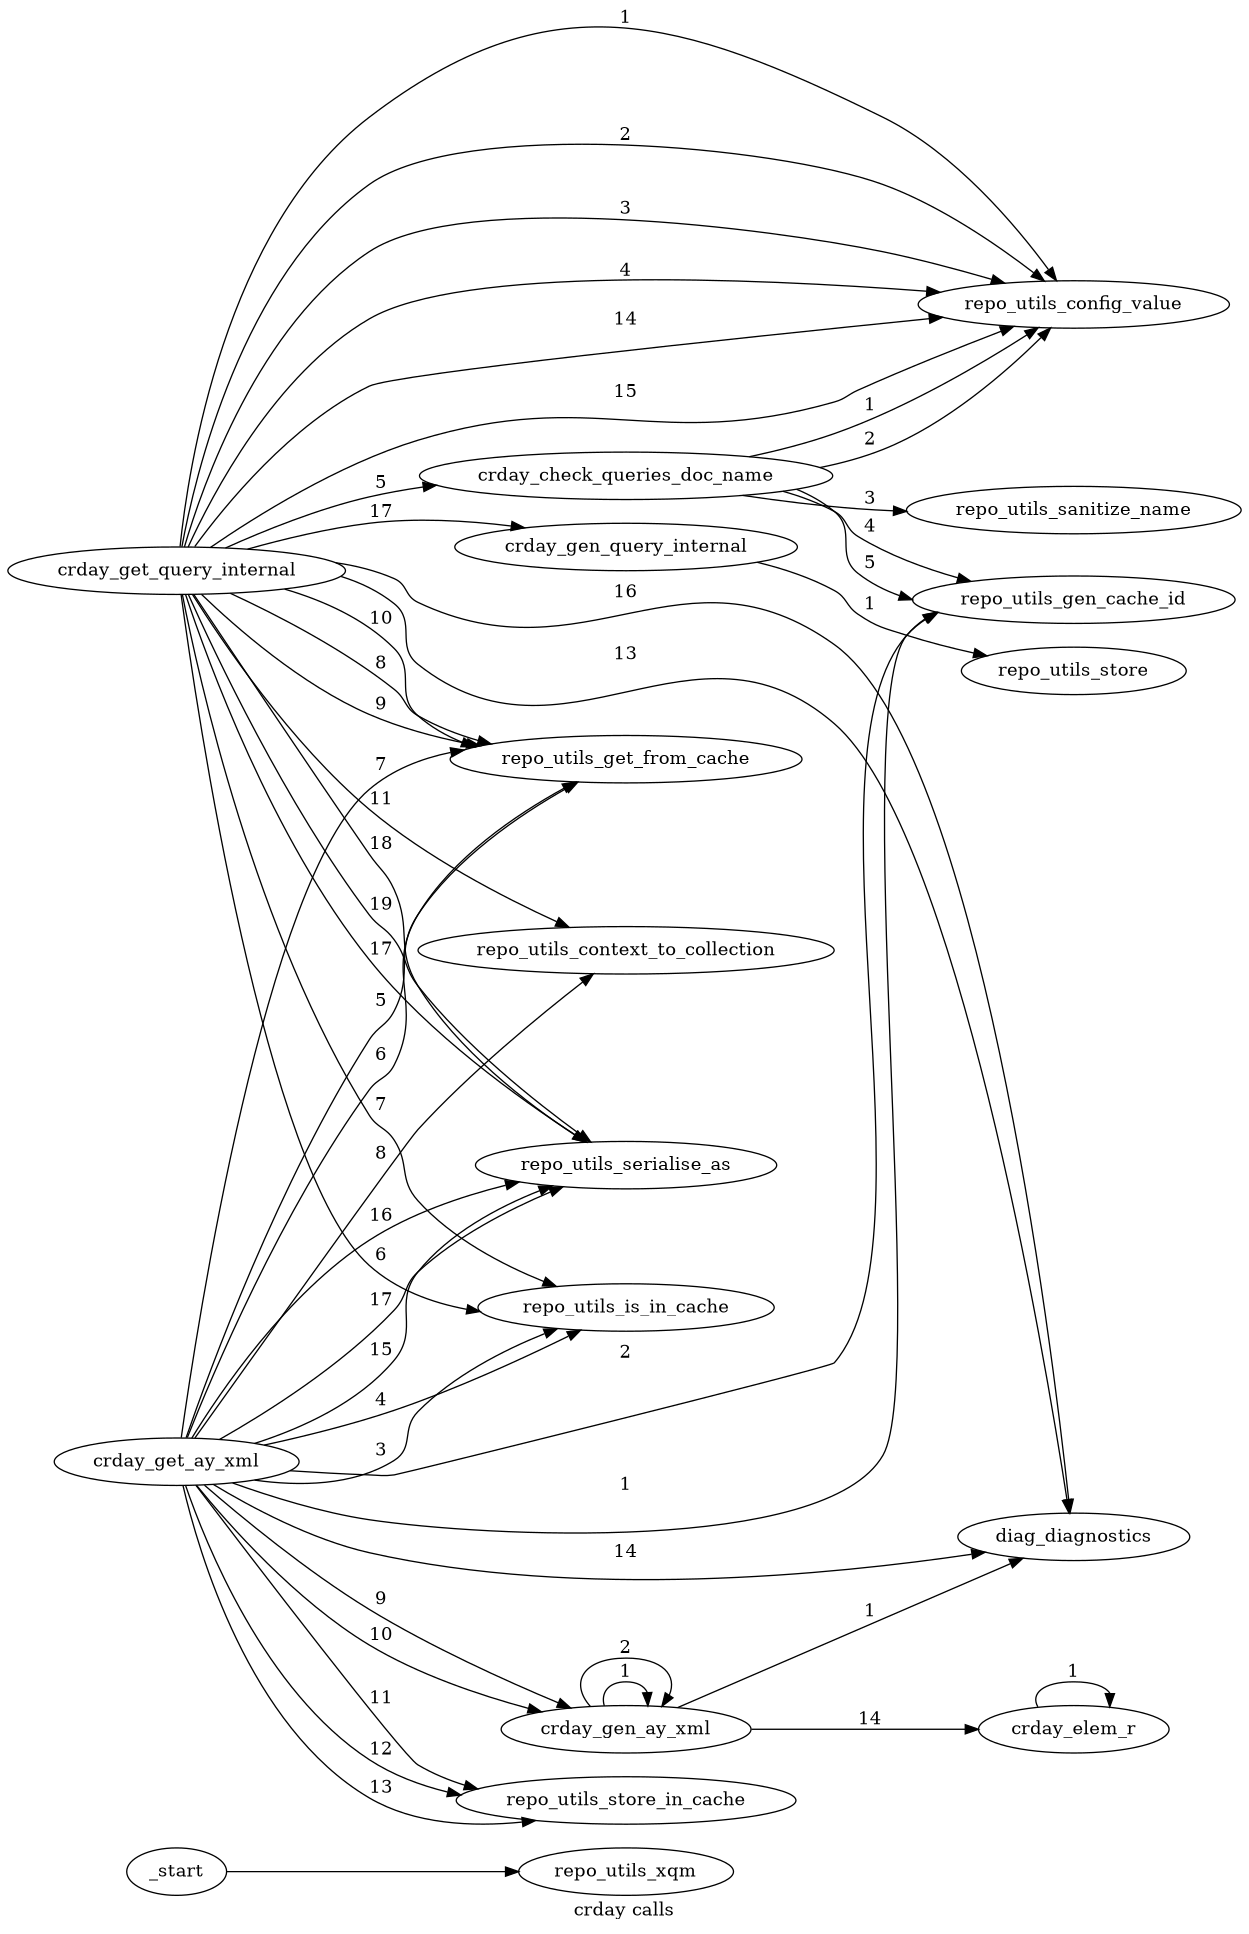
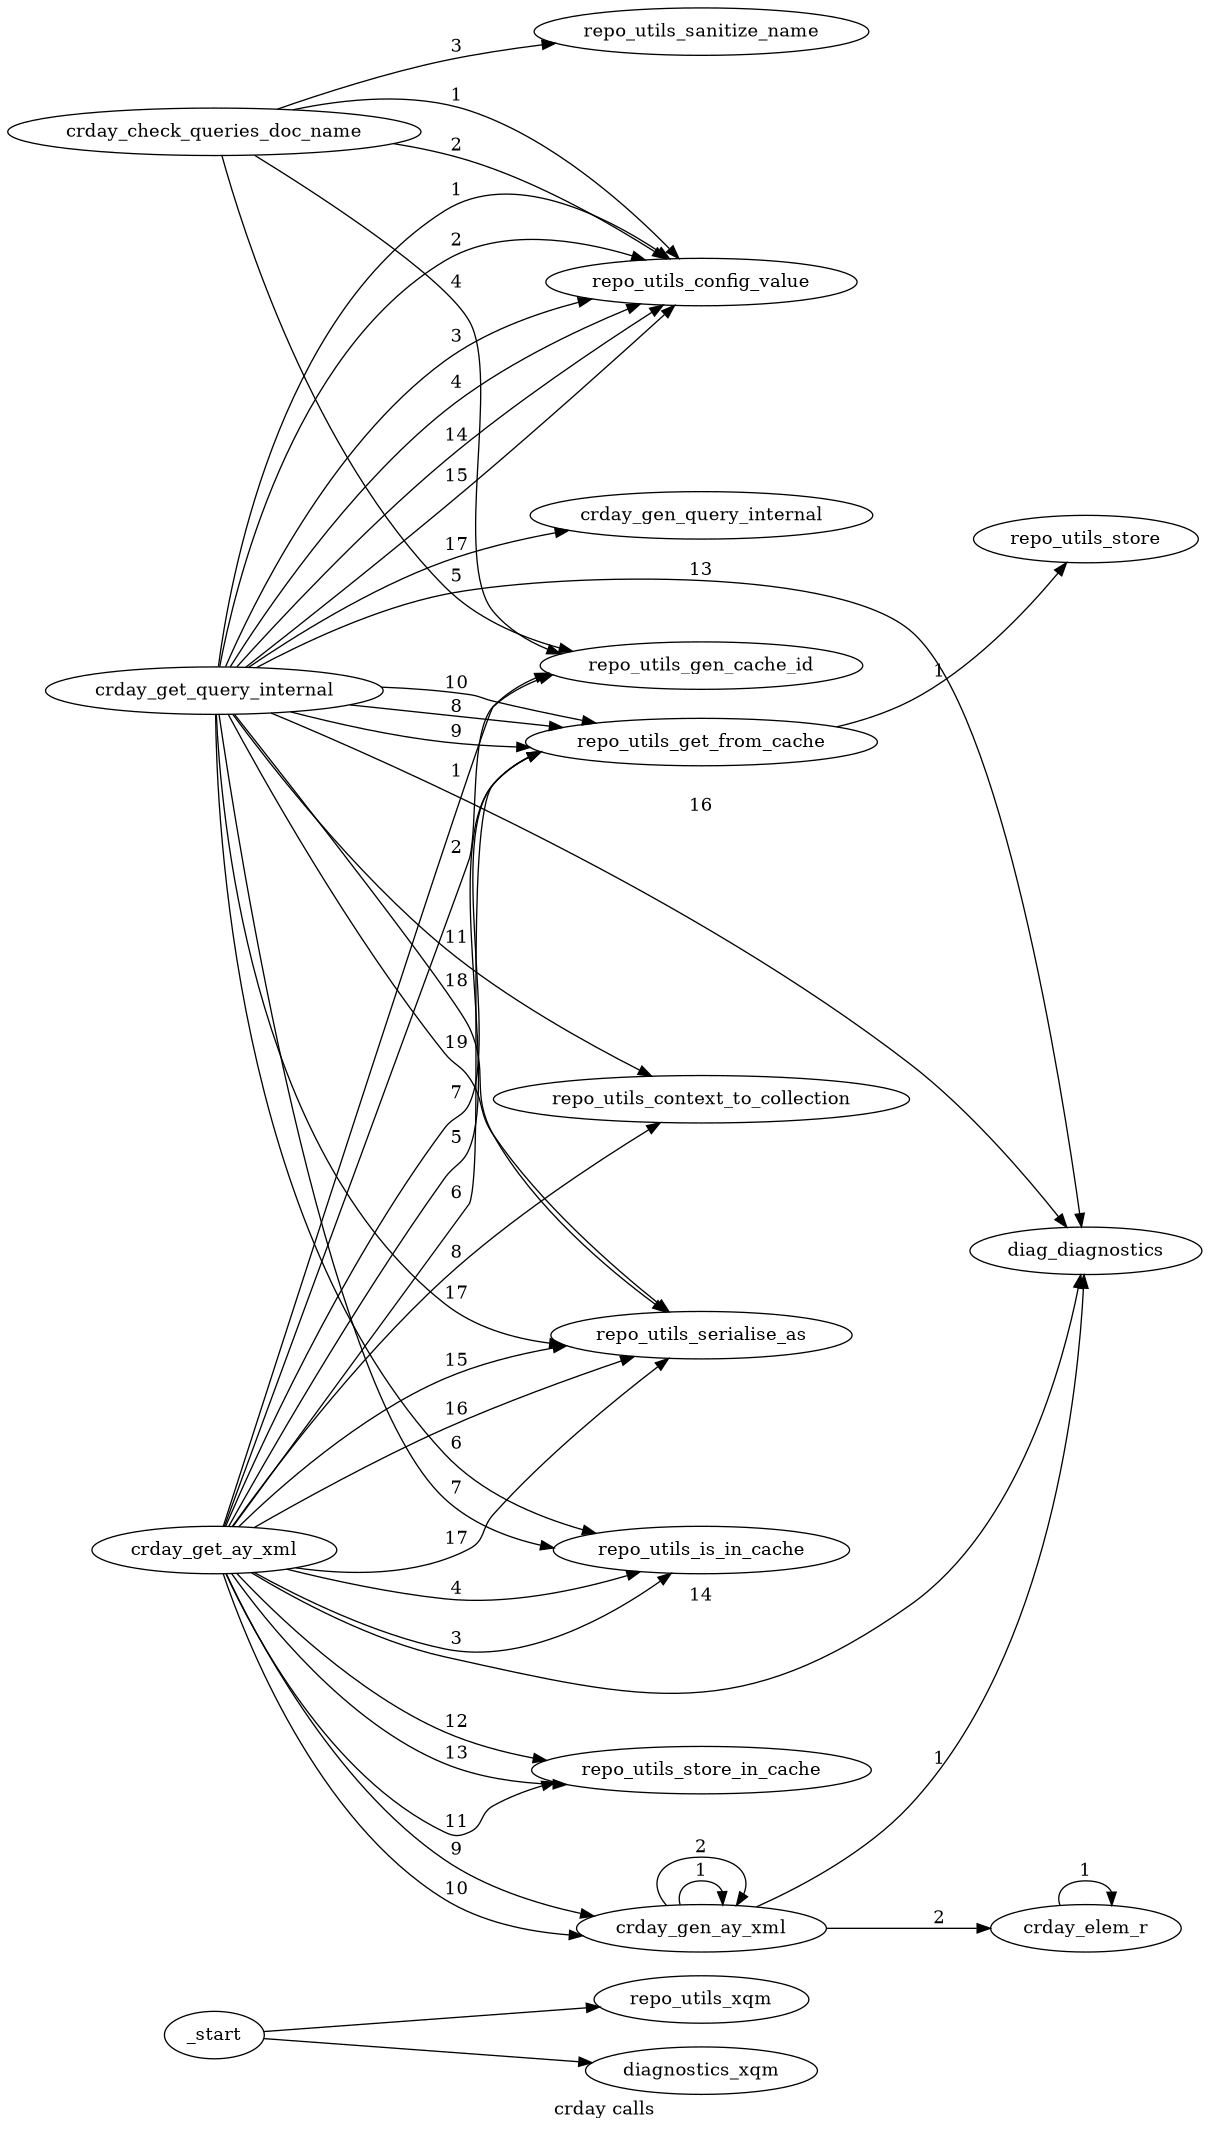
(322, 510) -> none
(861, 616) -> (960, 669)
(871, 1719) -> (940, 1918)
none -> (701, 2071)
